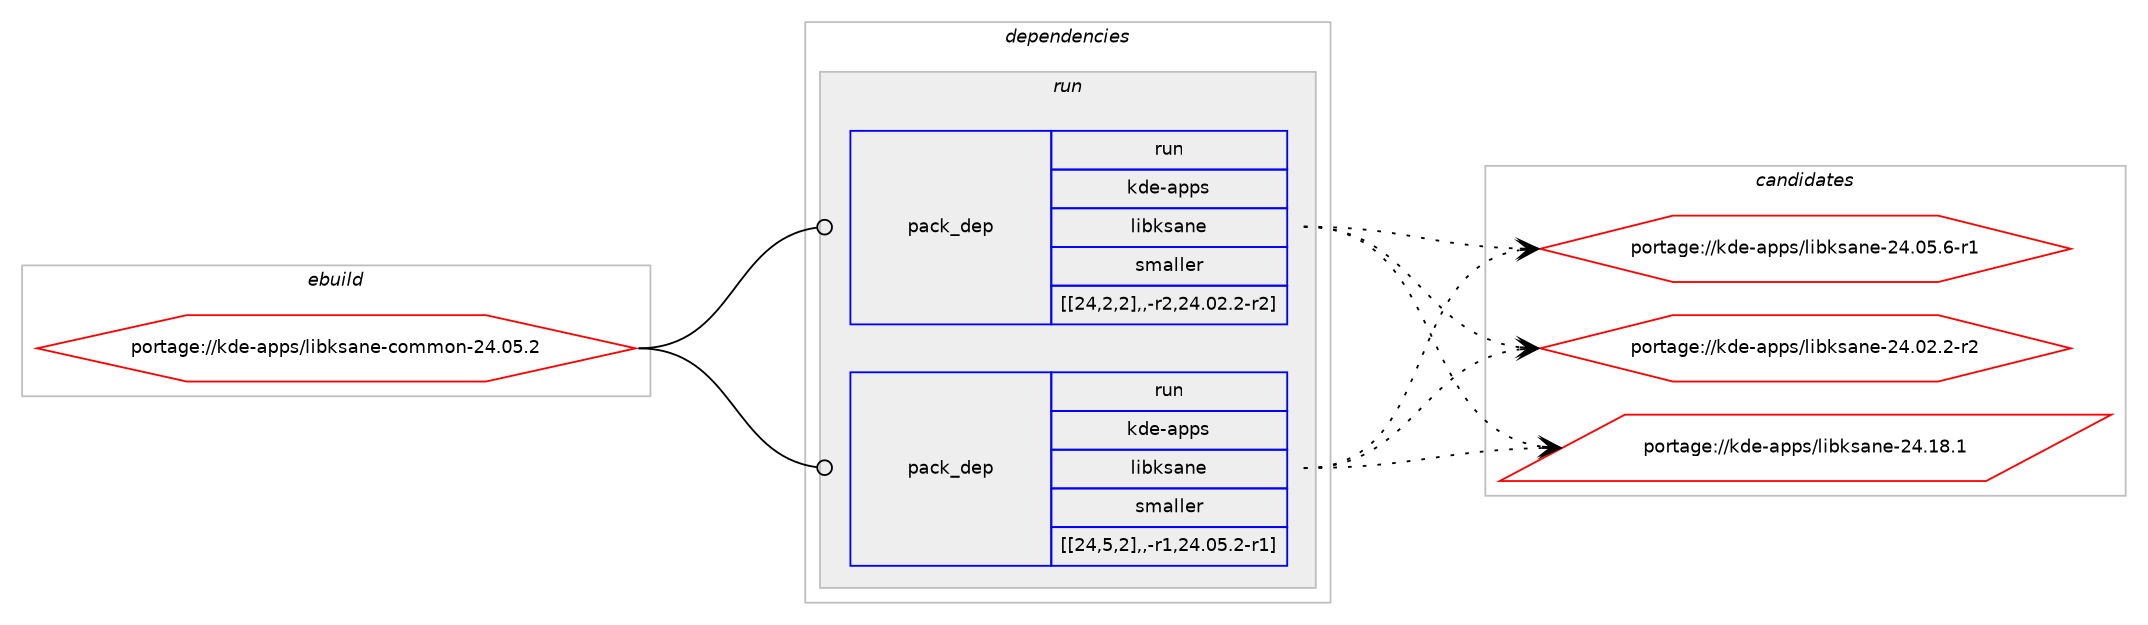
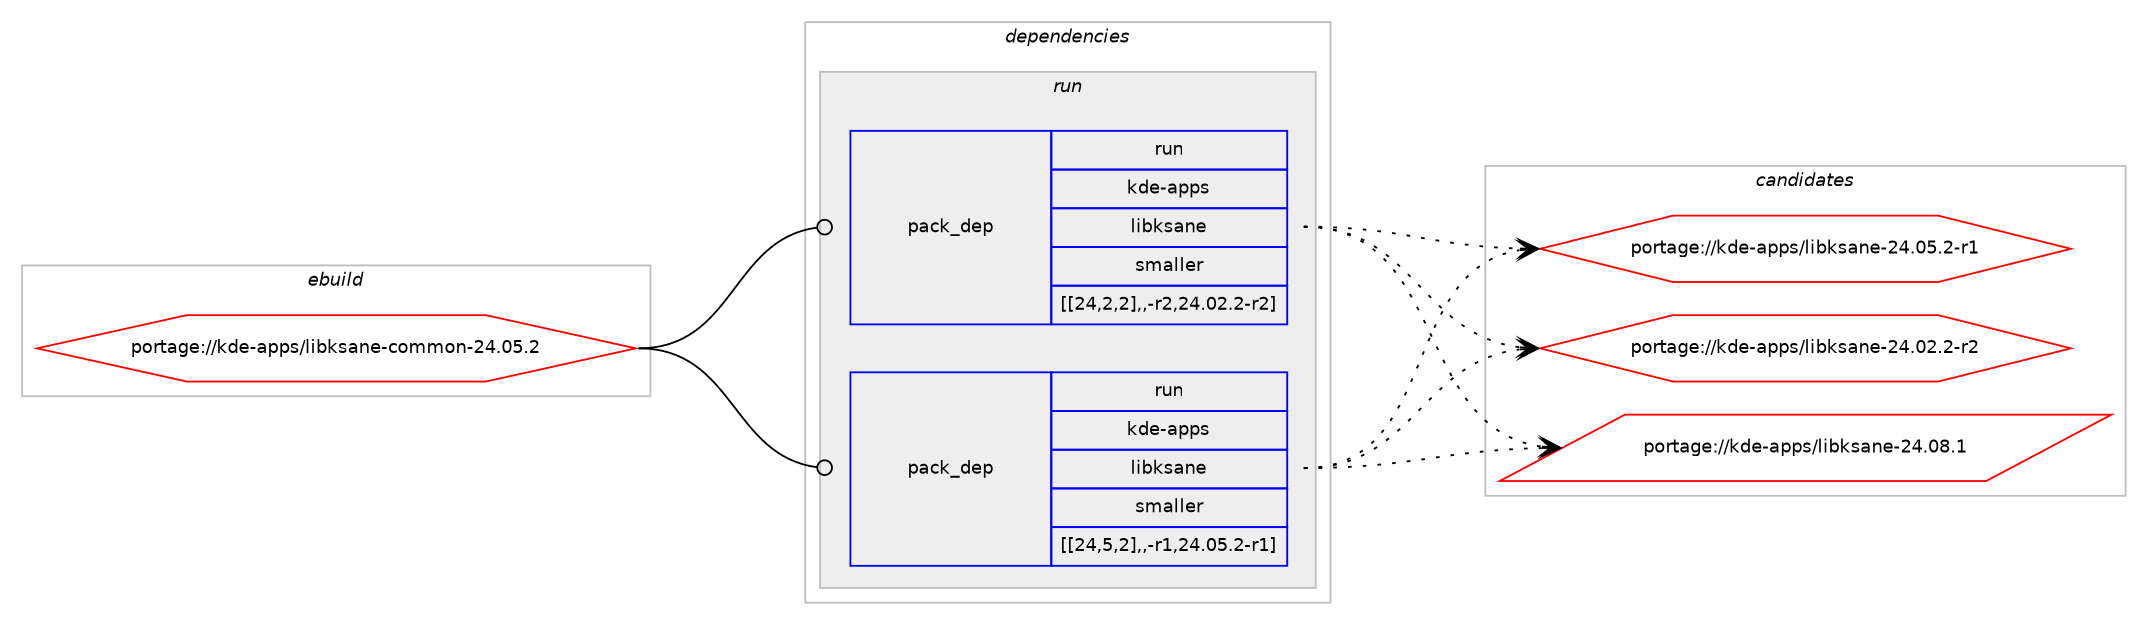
(1805, 249) -> (1805, 249)
(1805, 448) -> (1805, 448)
